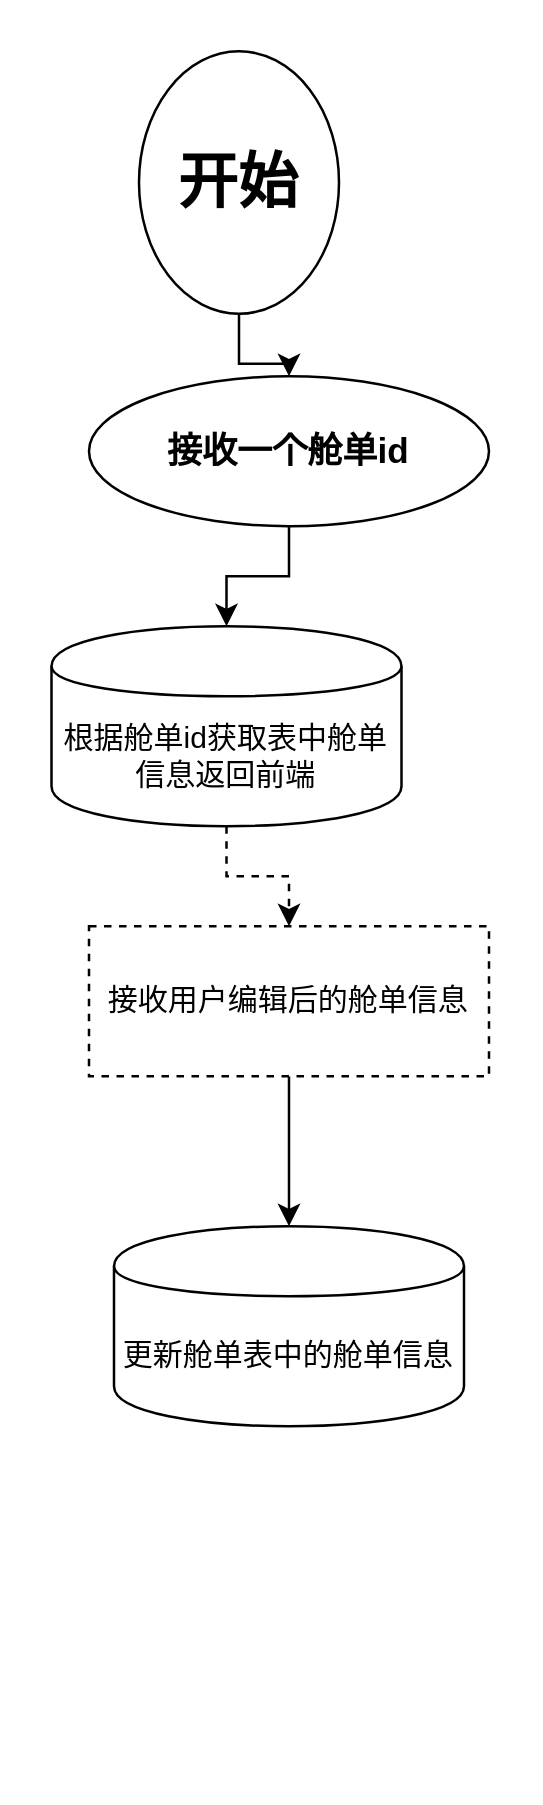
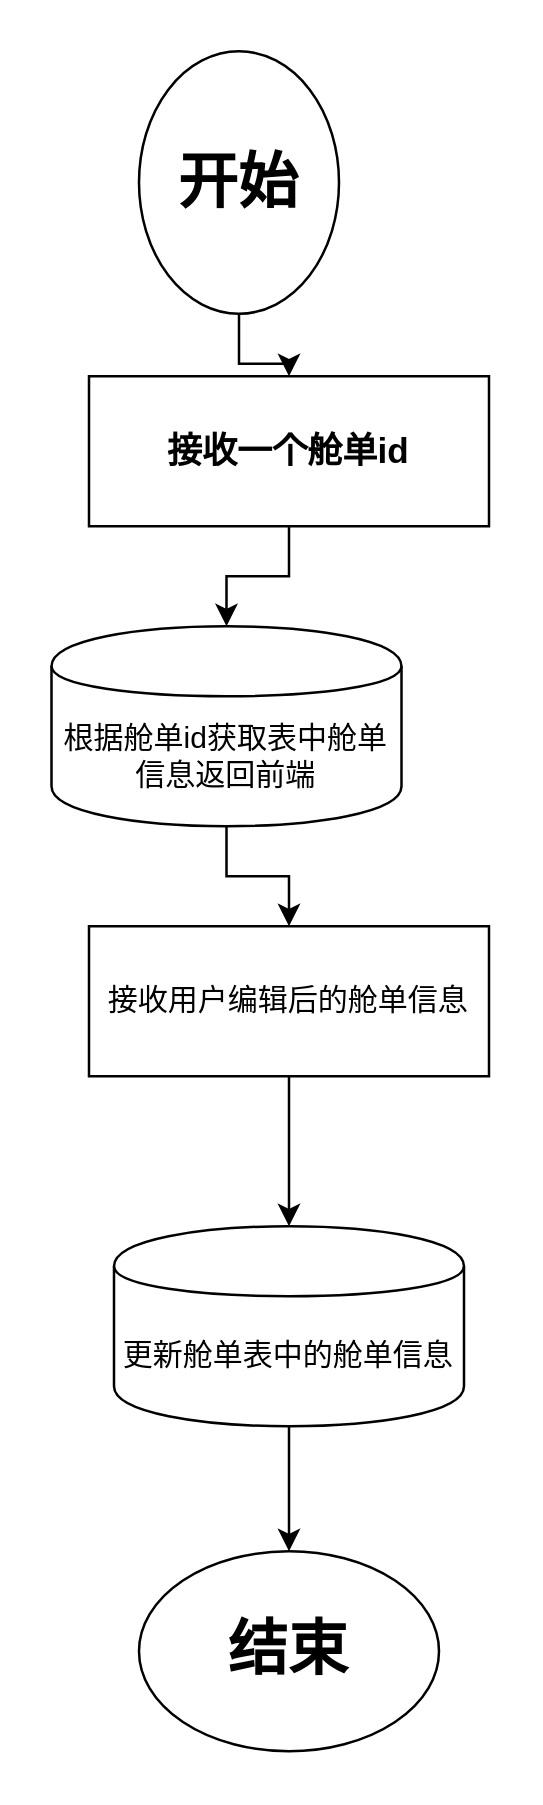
(289, 451) -> (289, 451)
(252, 876) -> (252, 876)
(289, 1001) -> (289, 1001)
none -> (289, 1480)
none -> (289, 1651)
